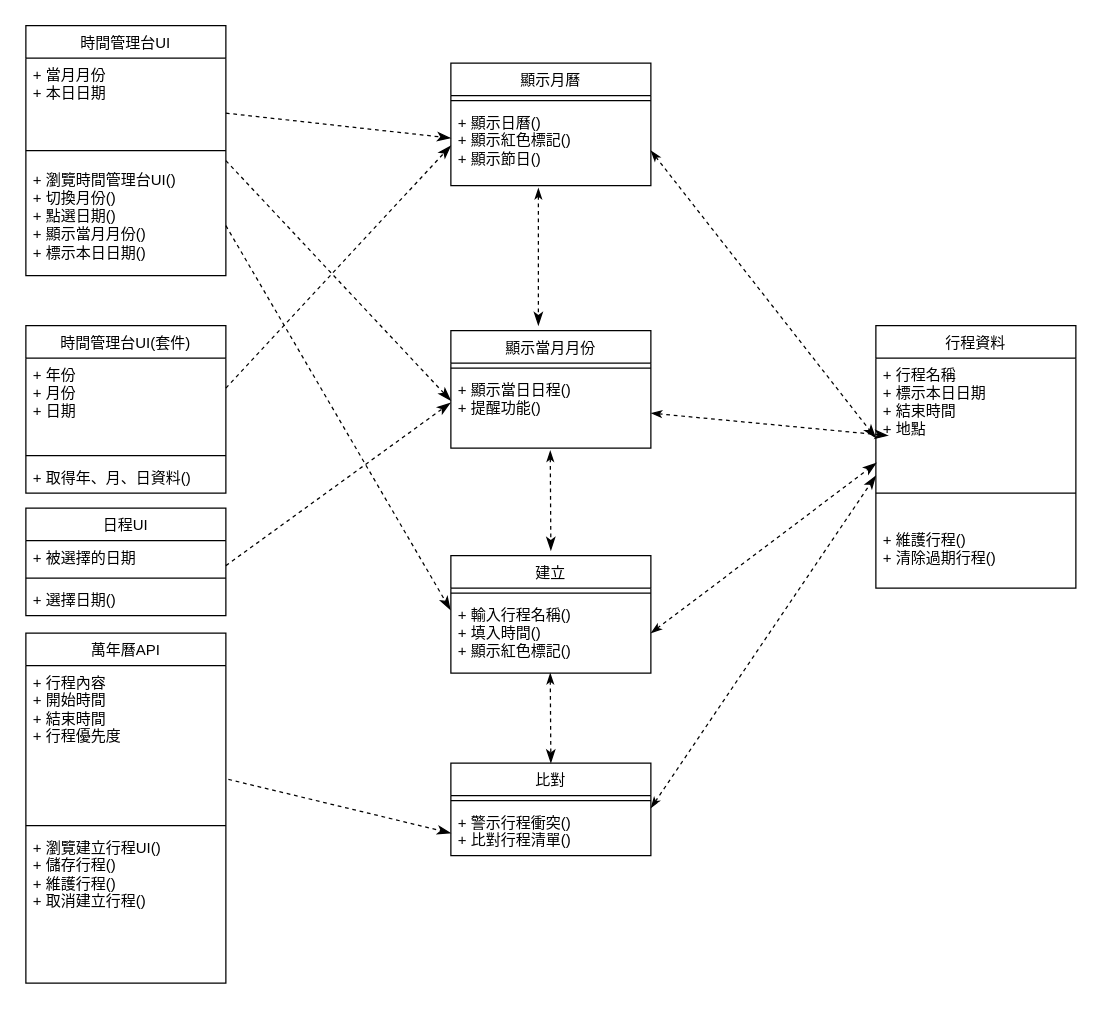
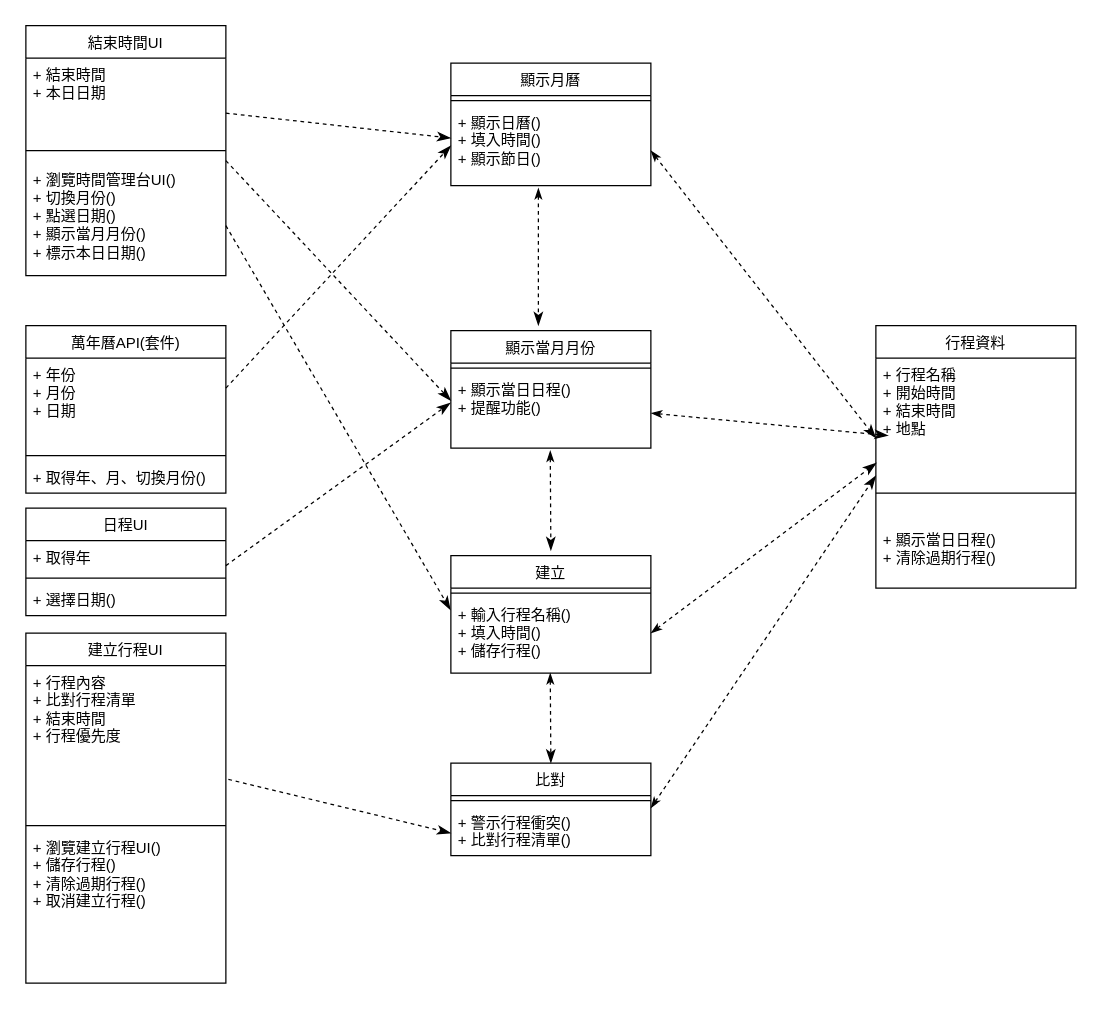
(126, 43) -> (126, 43)
(70, 85) -> (70, 85)
(518, 141) -> (503, 141)
(126, 343) -> (126, 343)
(935, 403) -> (922, 403)
(115, 478) -> (123, 478)
(943, 550) -> (943, 550)
(85, 558) -> (62, 558)
(520, 634) -> (520, 634)
(126, 651) -> (126, 651)
(77, 710) -> (85, 710)
(101, 875) -> (101, 875)
